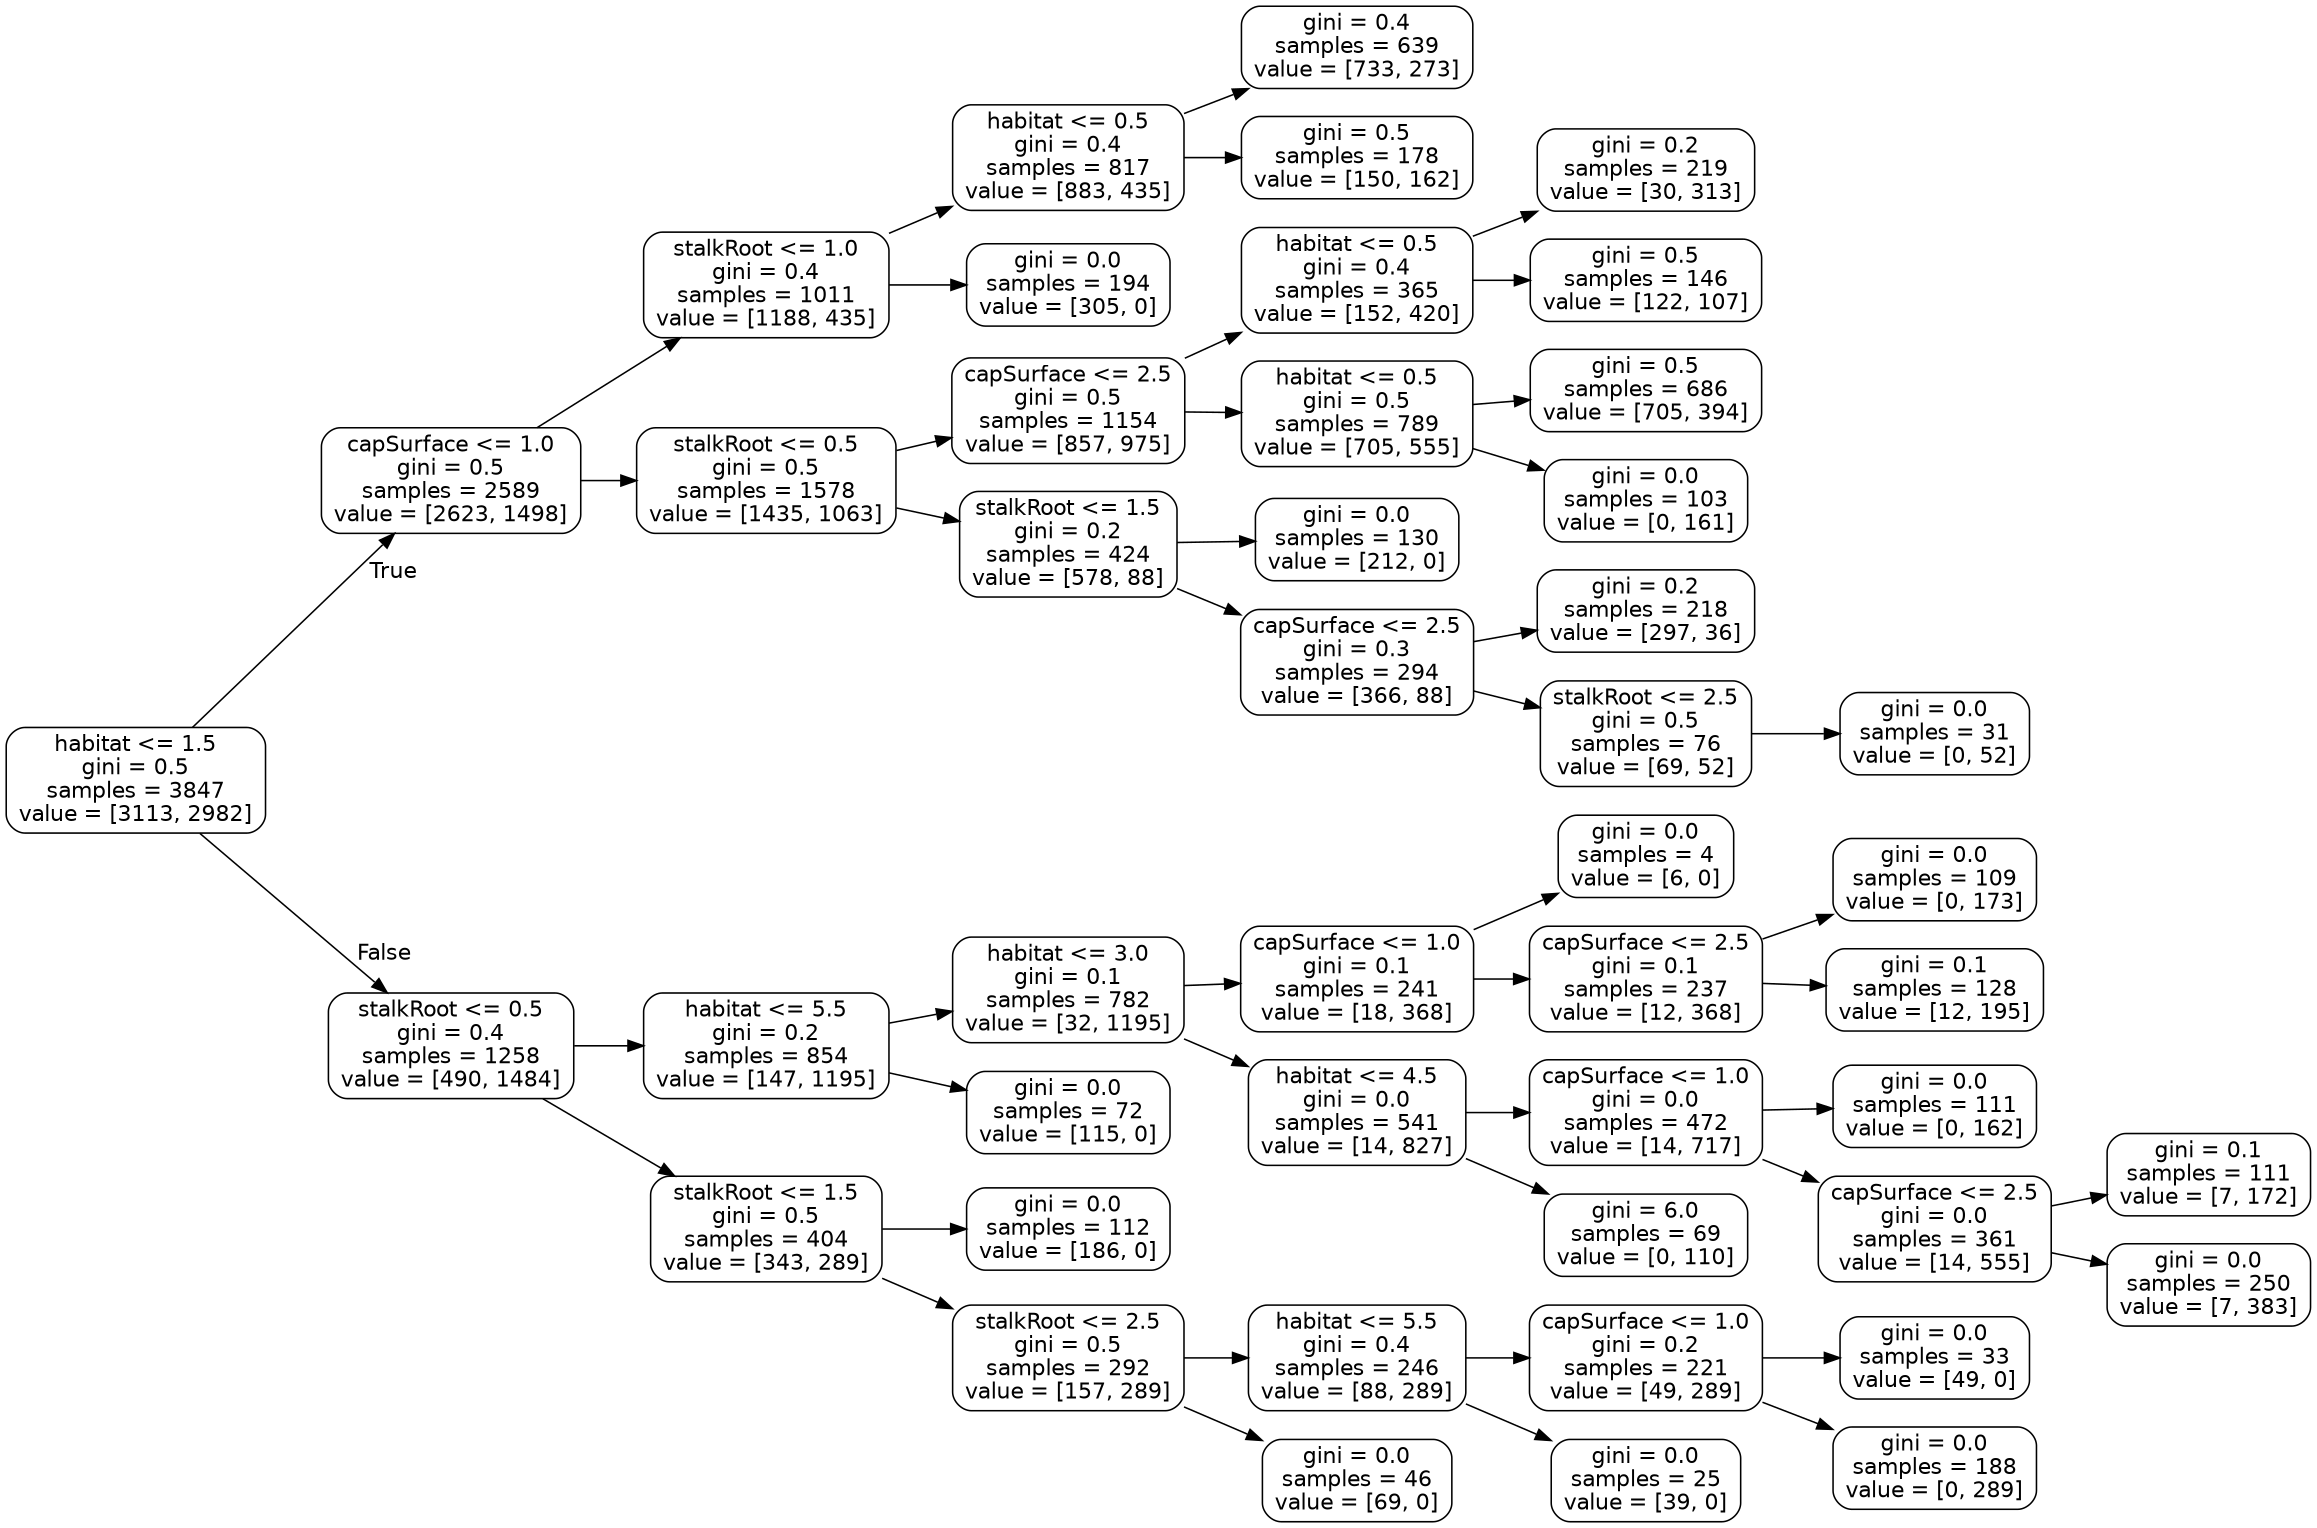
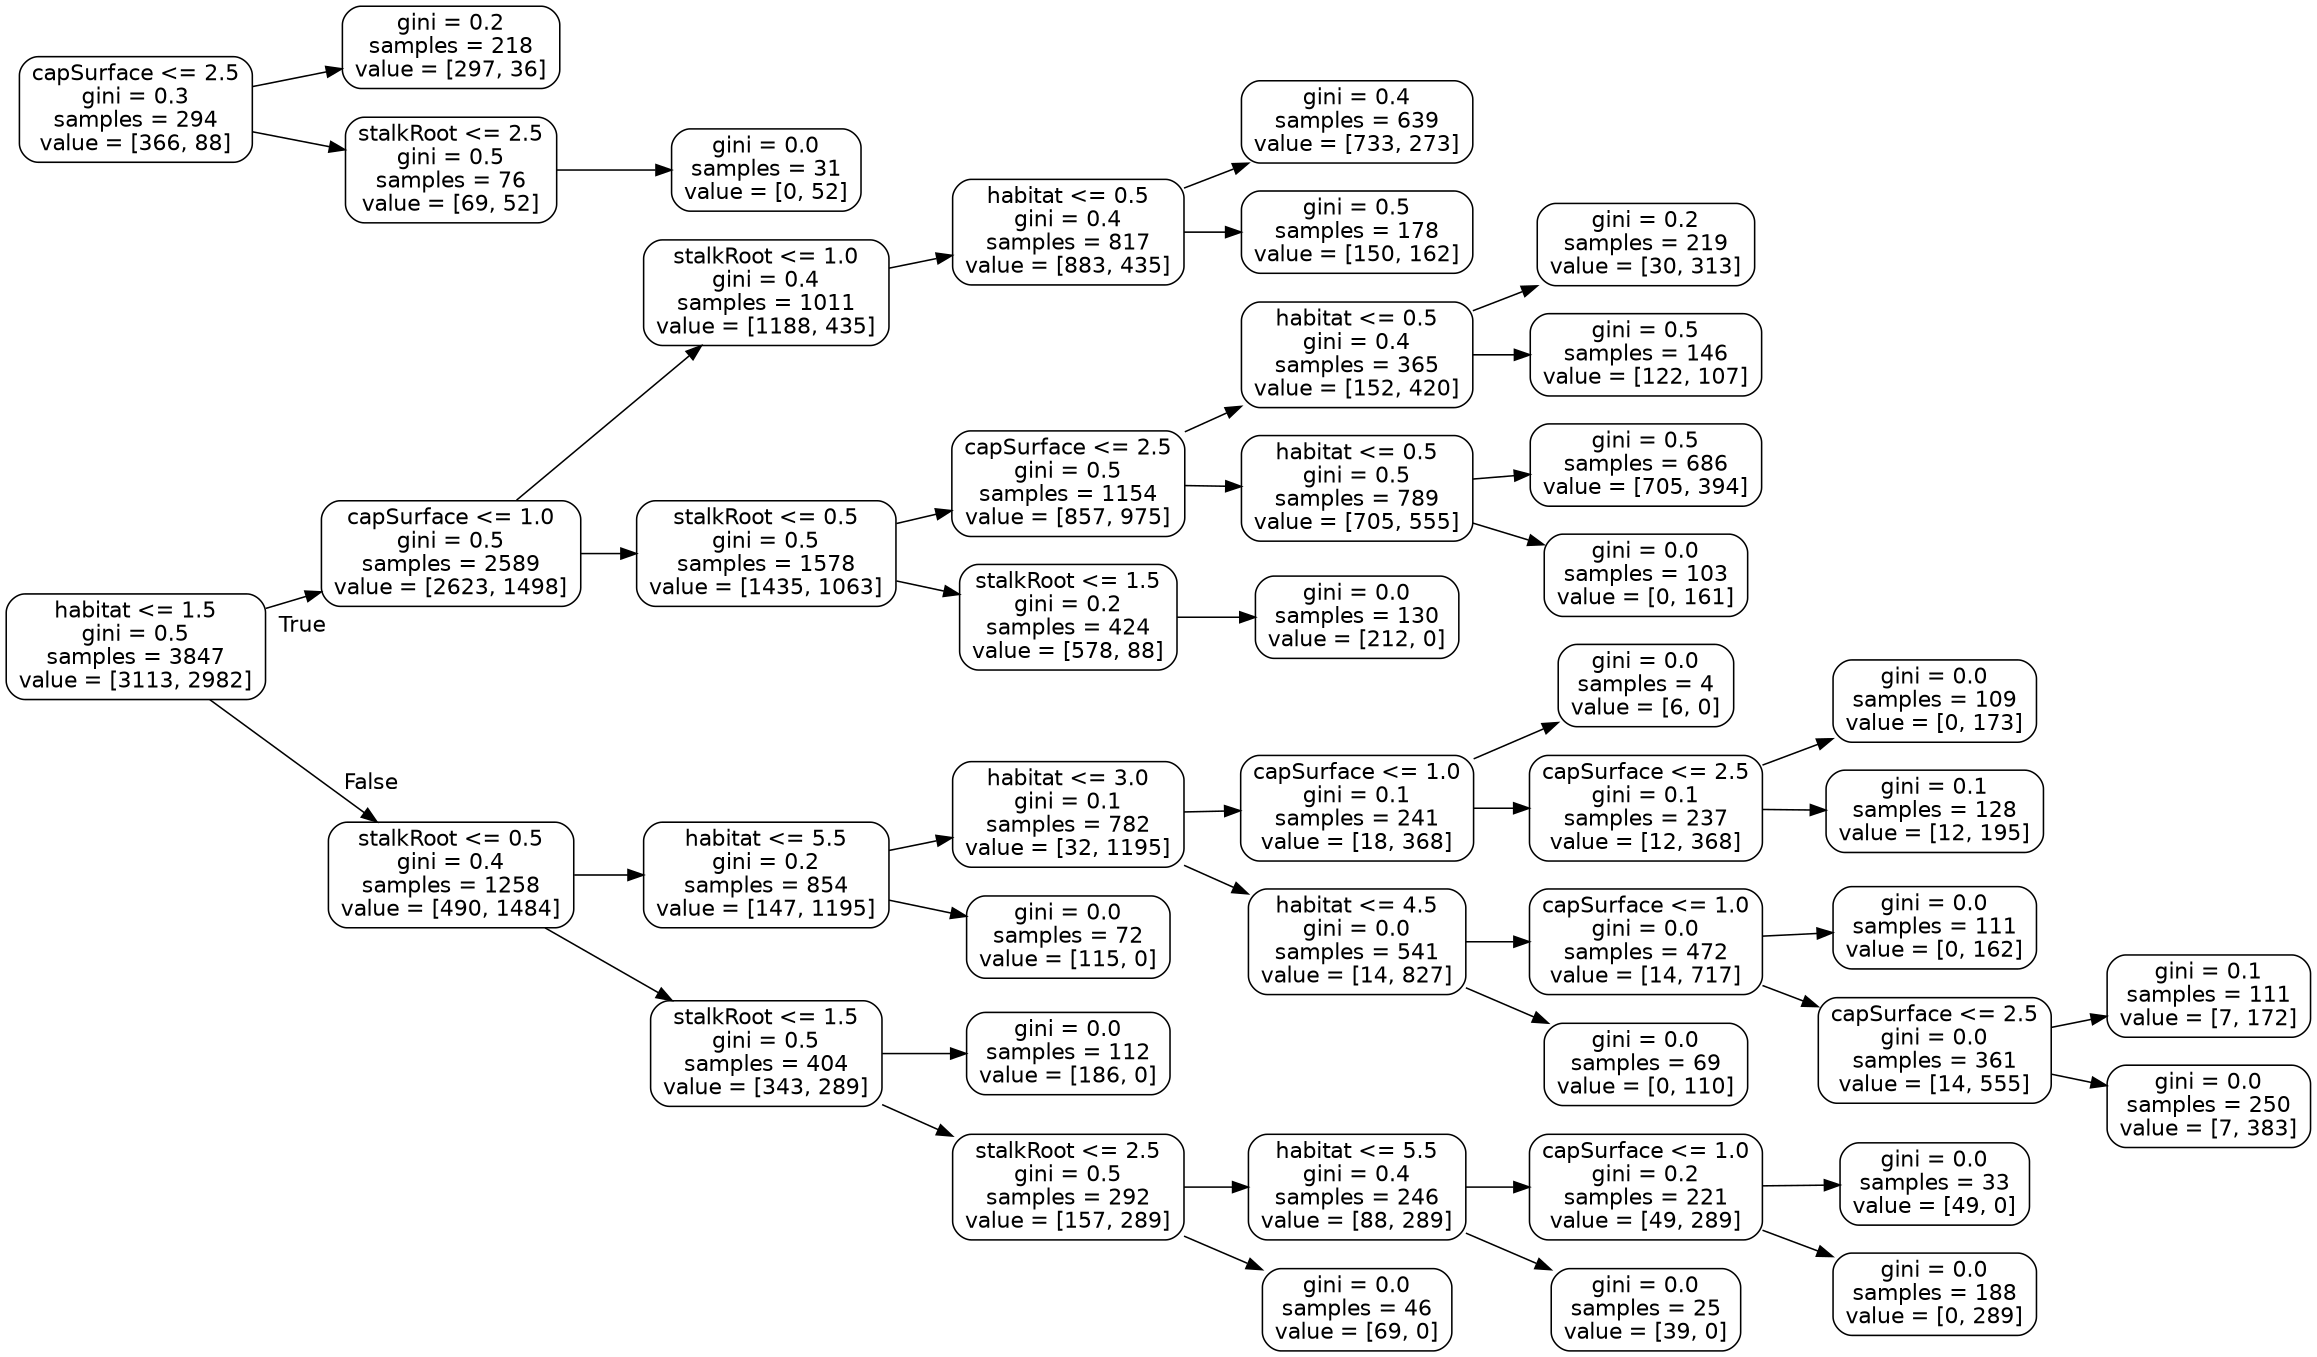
(1068, 285) -> none
(1202, 599) -> none
(1646, 1235) -> (1646, 1064)
